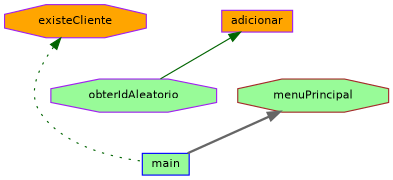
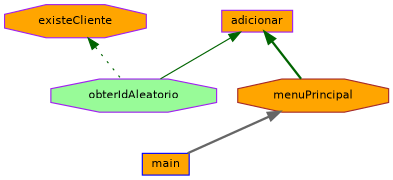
none -> (287, 60)
(313, 96) -> (313, 96)
(55, 129) -> (108, 63)
(166, 164) -> (166, 164)
